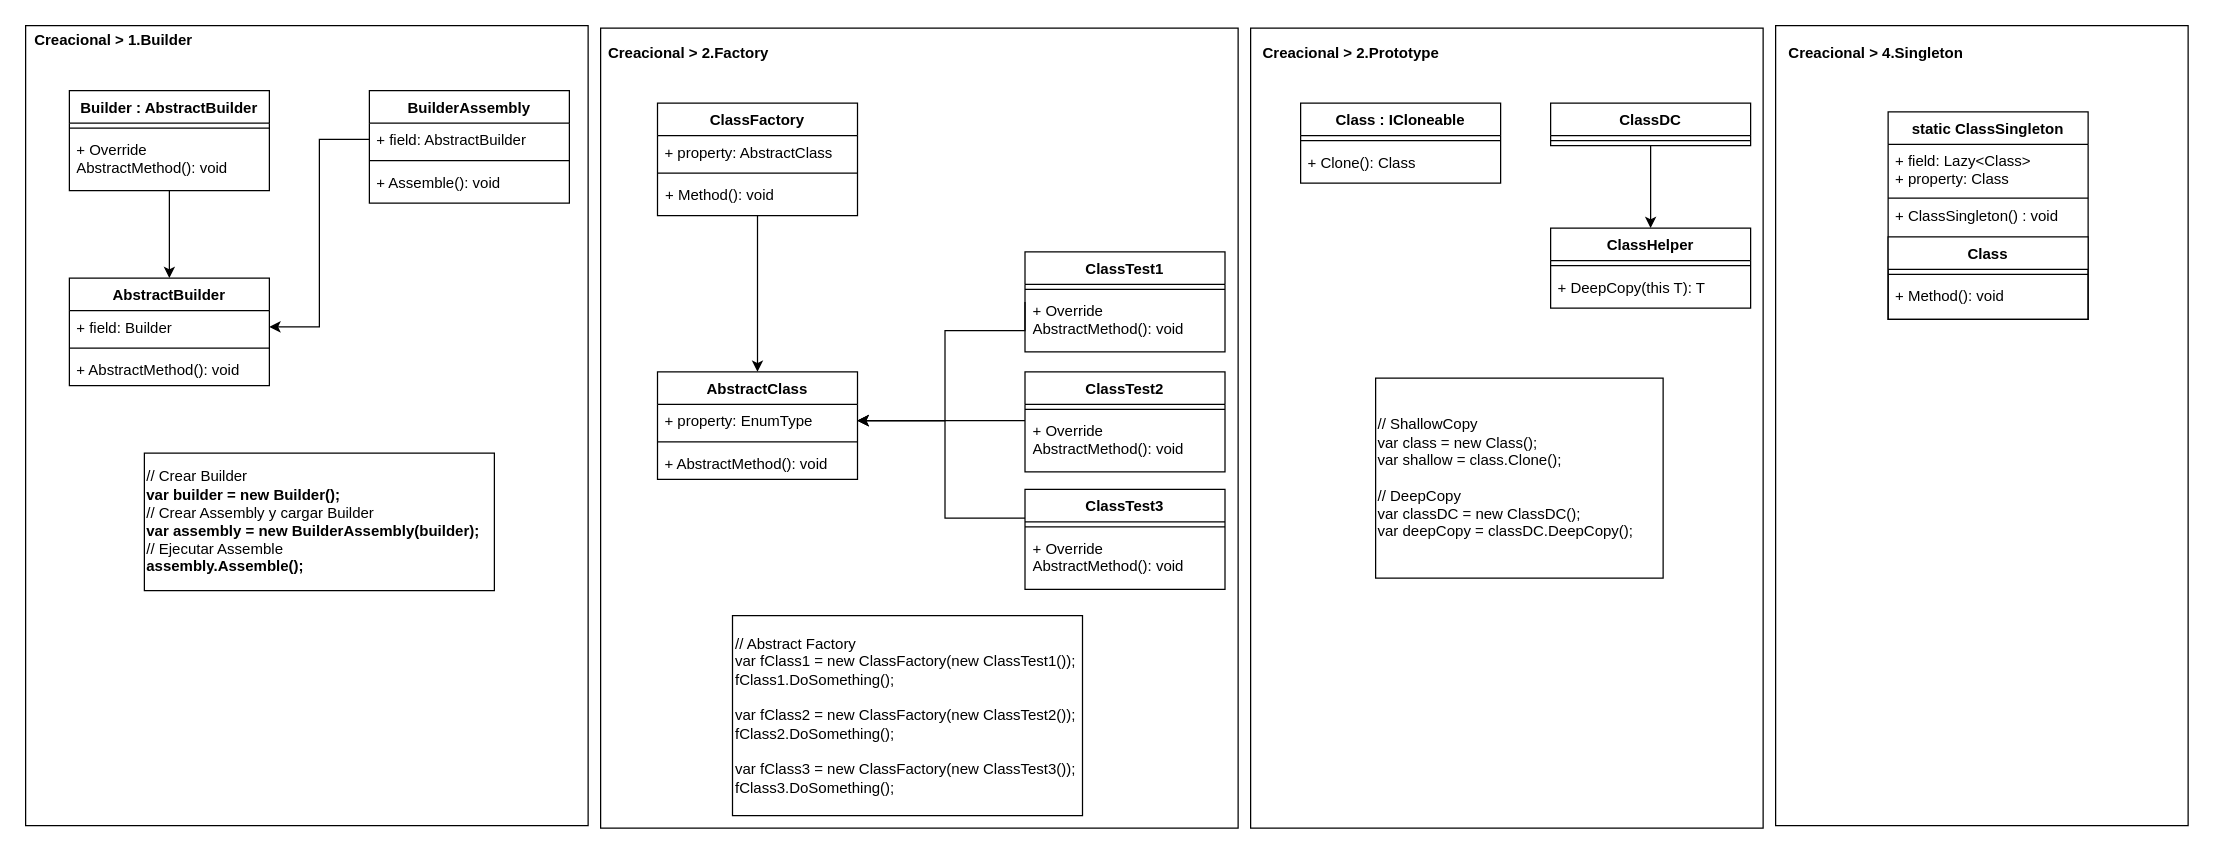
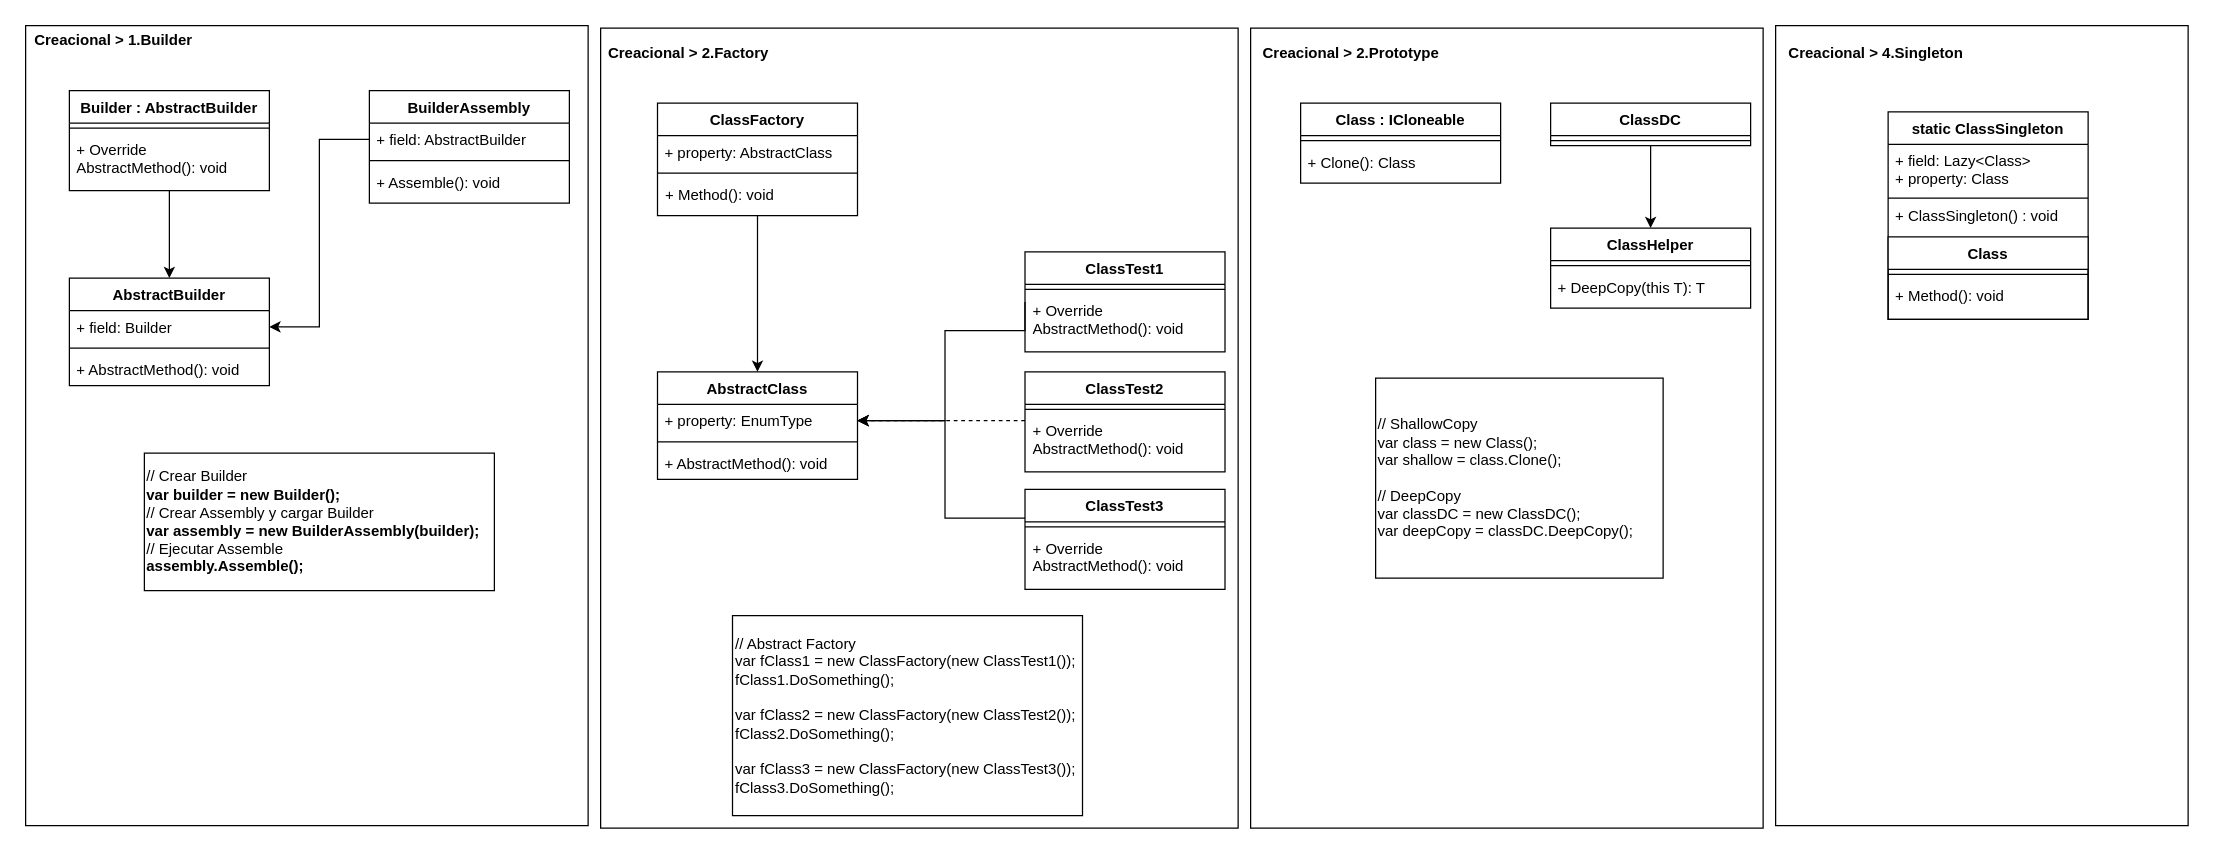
(986, 421) -> (986, 421)
